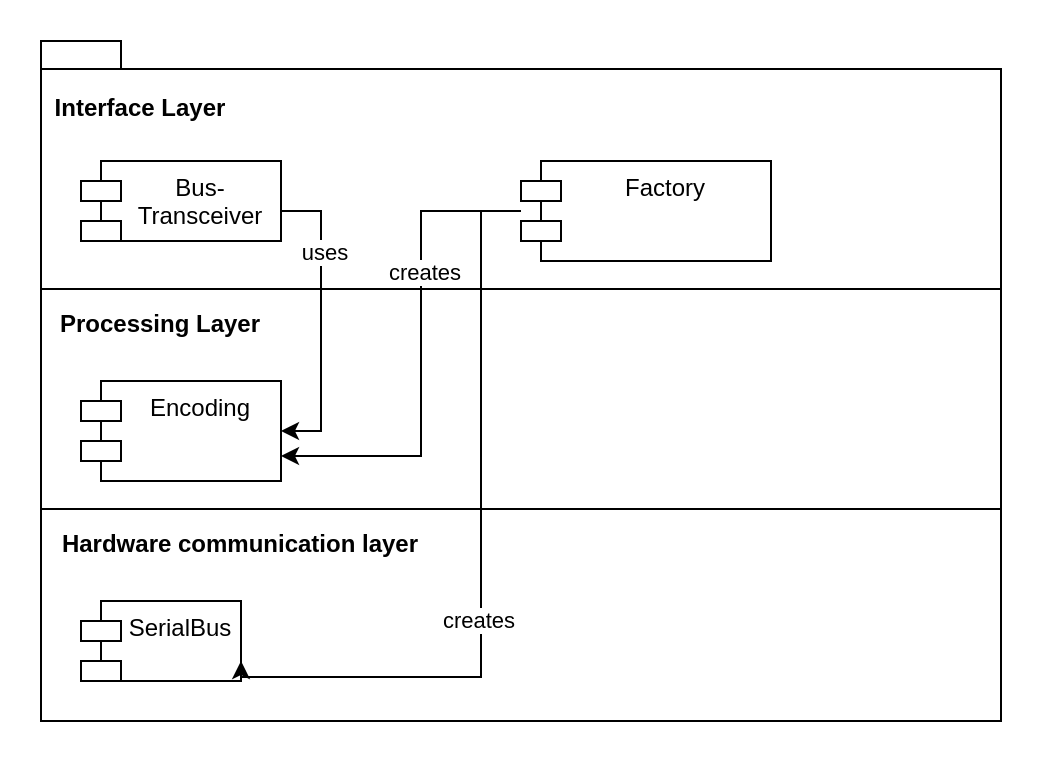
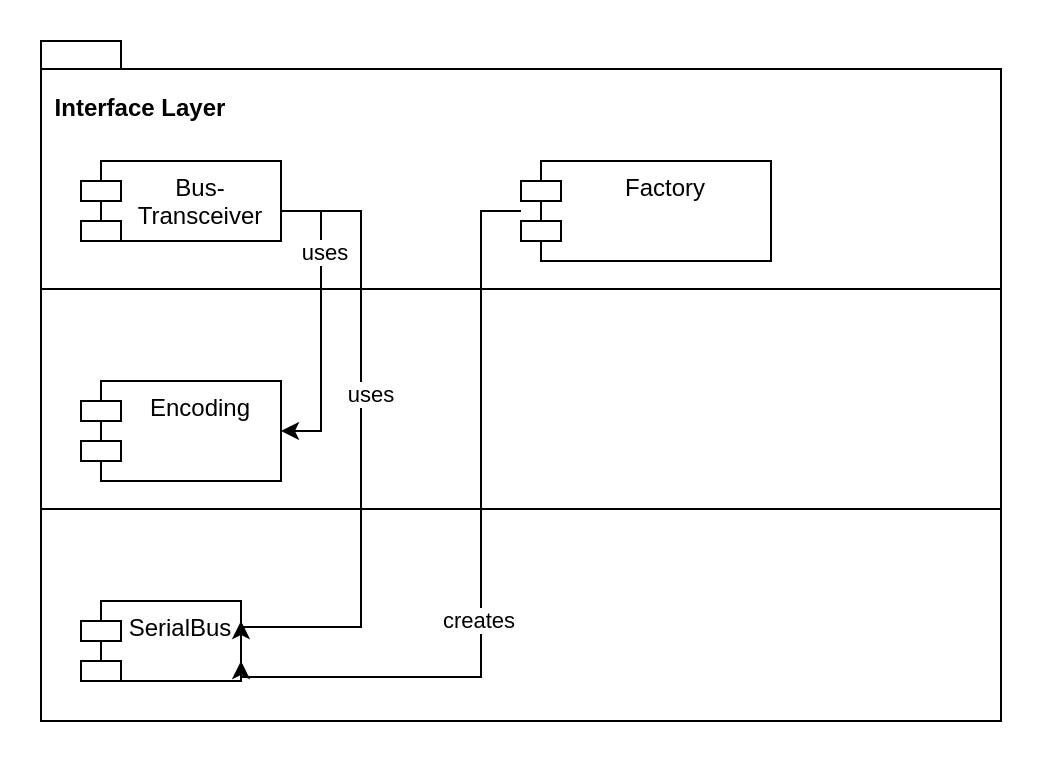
(161, 323) -> none
(421, 368) -> none
none -> (361, 464)
(241, 543) -> none
